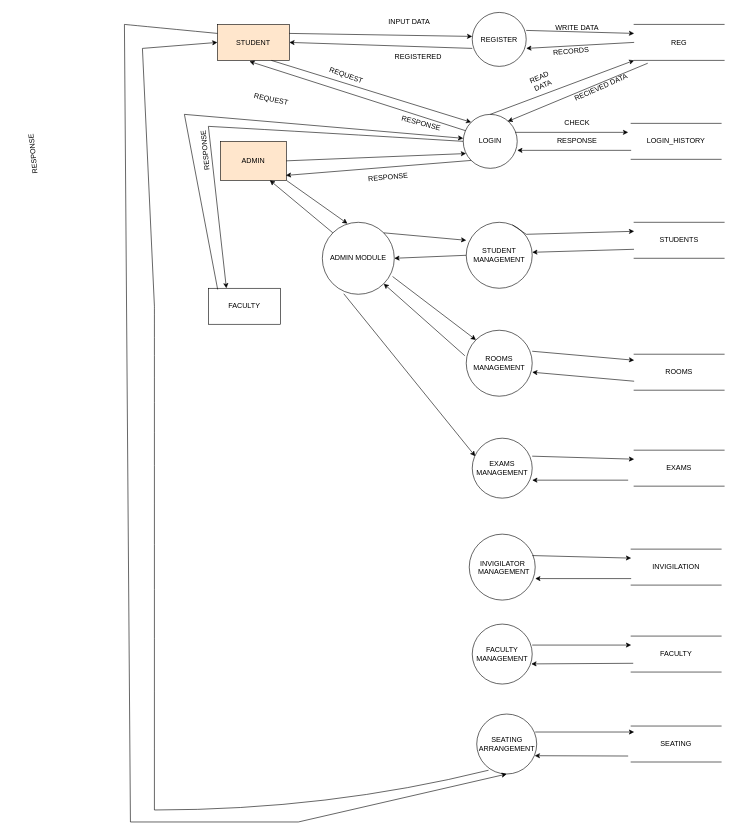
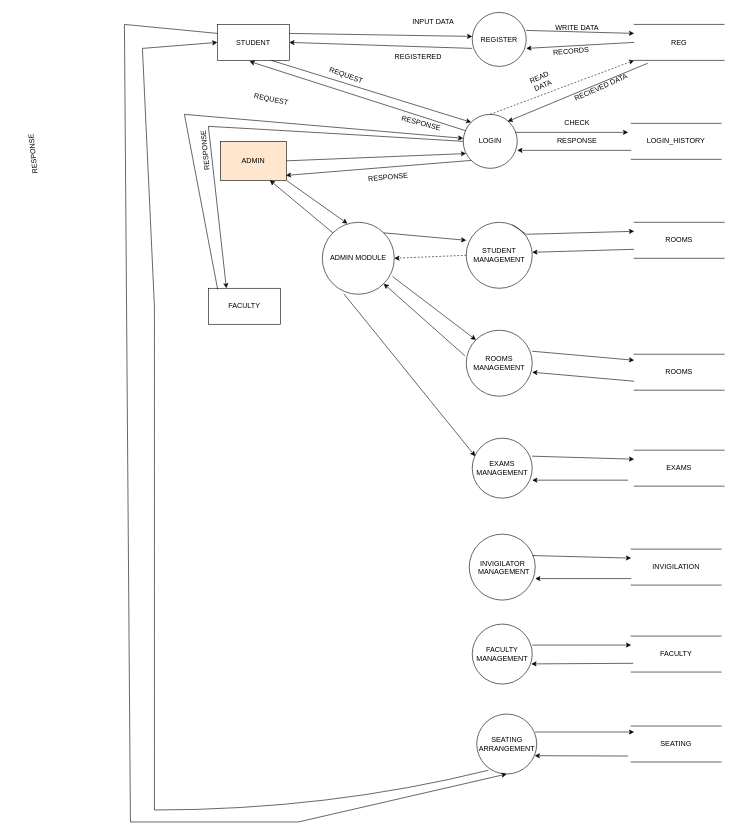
(410, 21) -> (434, 21)
(254, 42) -> (254, 42)
(559, 89) -> (559, 89)
(680, 240) -> (680, 240)
(433, 257) -> (433, 257)
